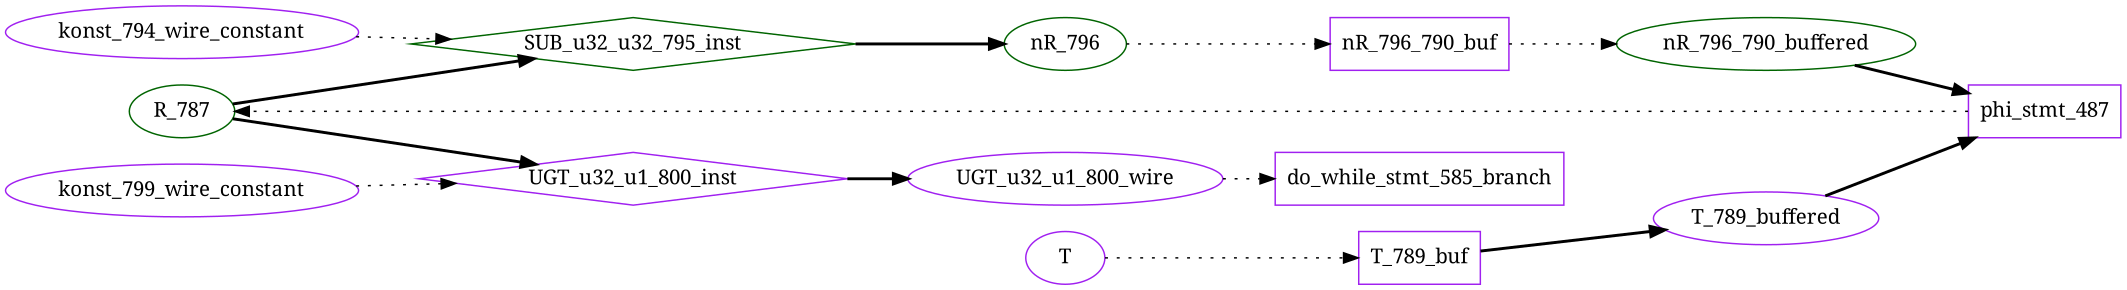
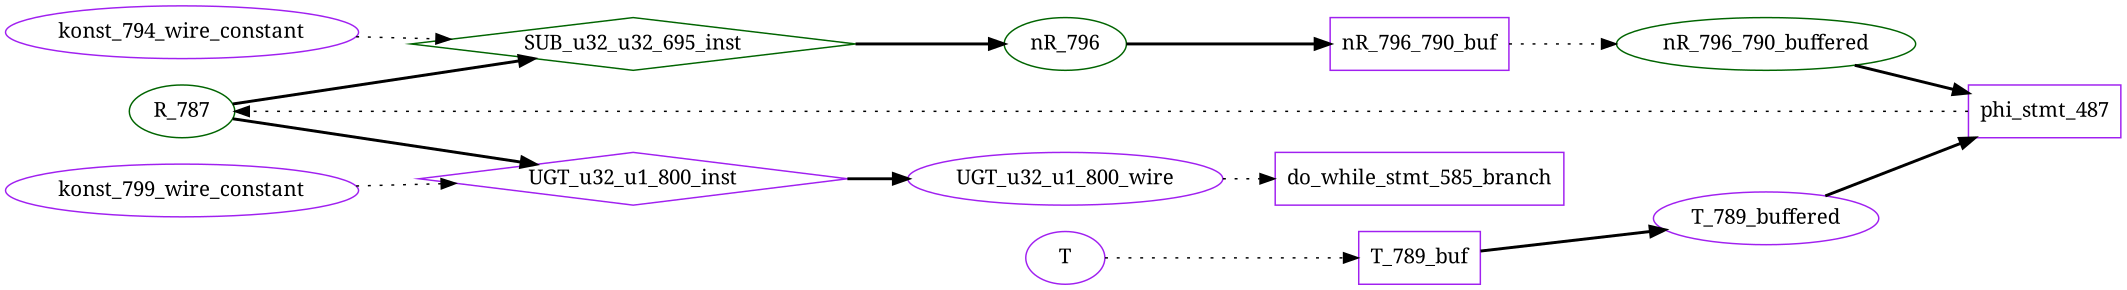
(633, 44) -> (633, 44)
(1221, 44) -> (1221, 44)
